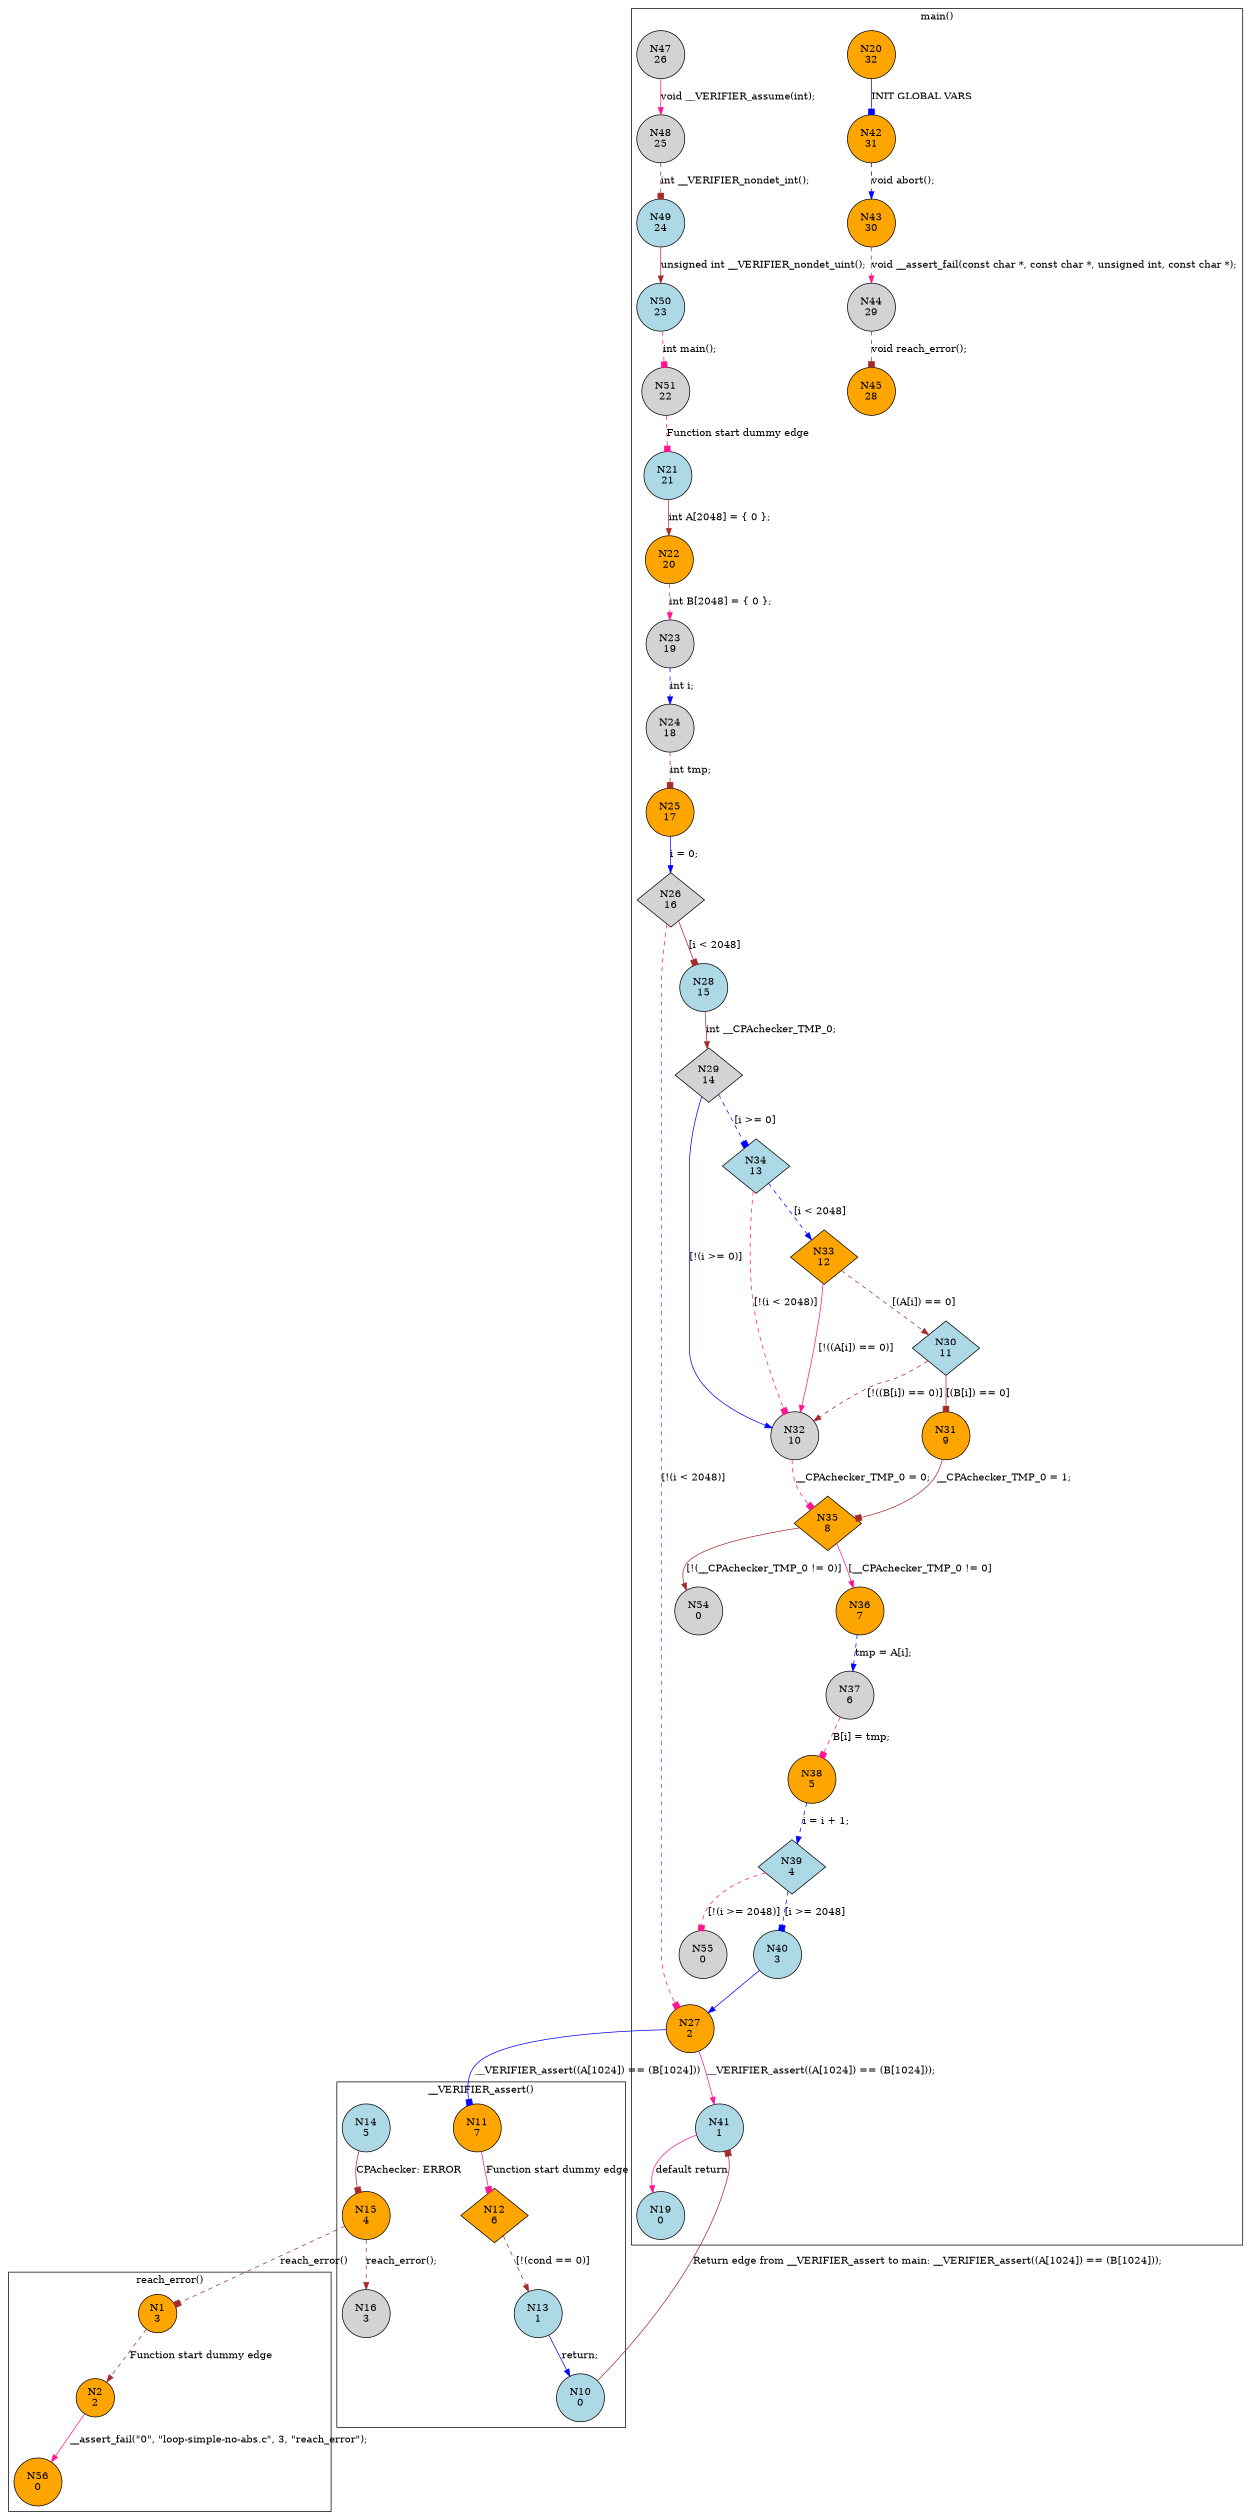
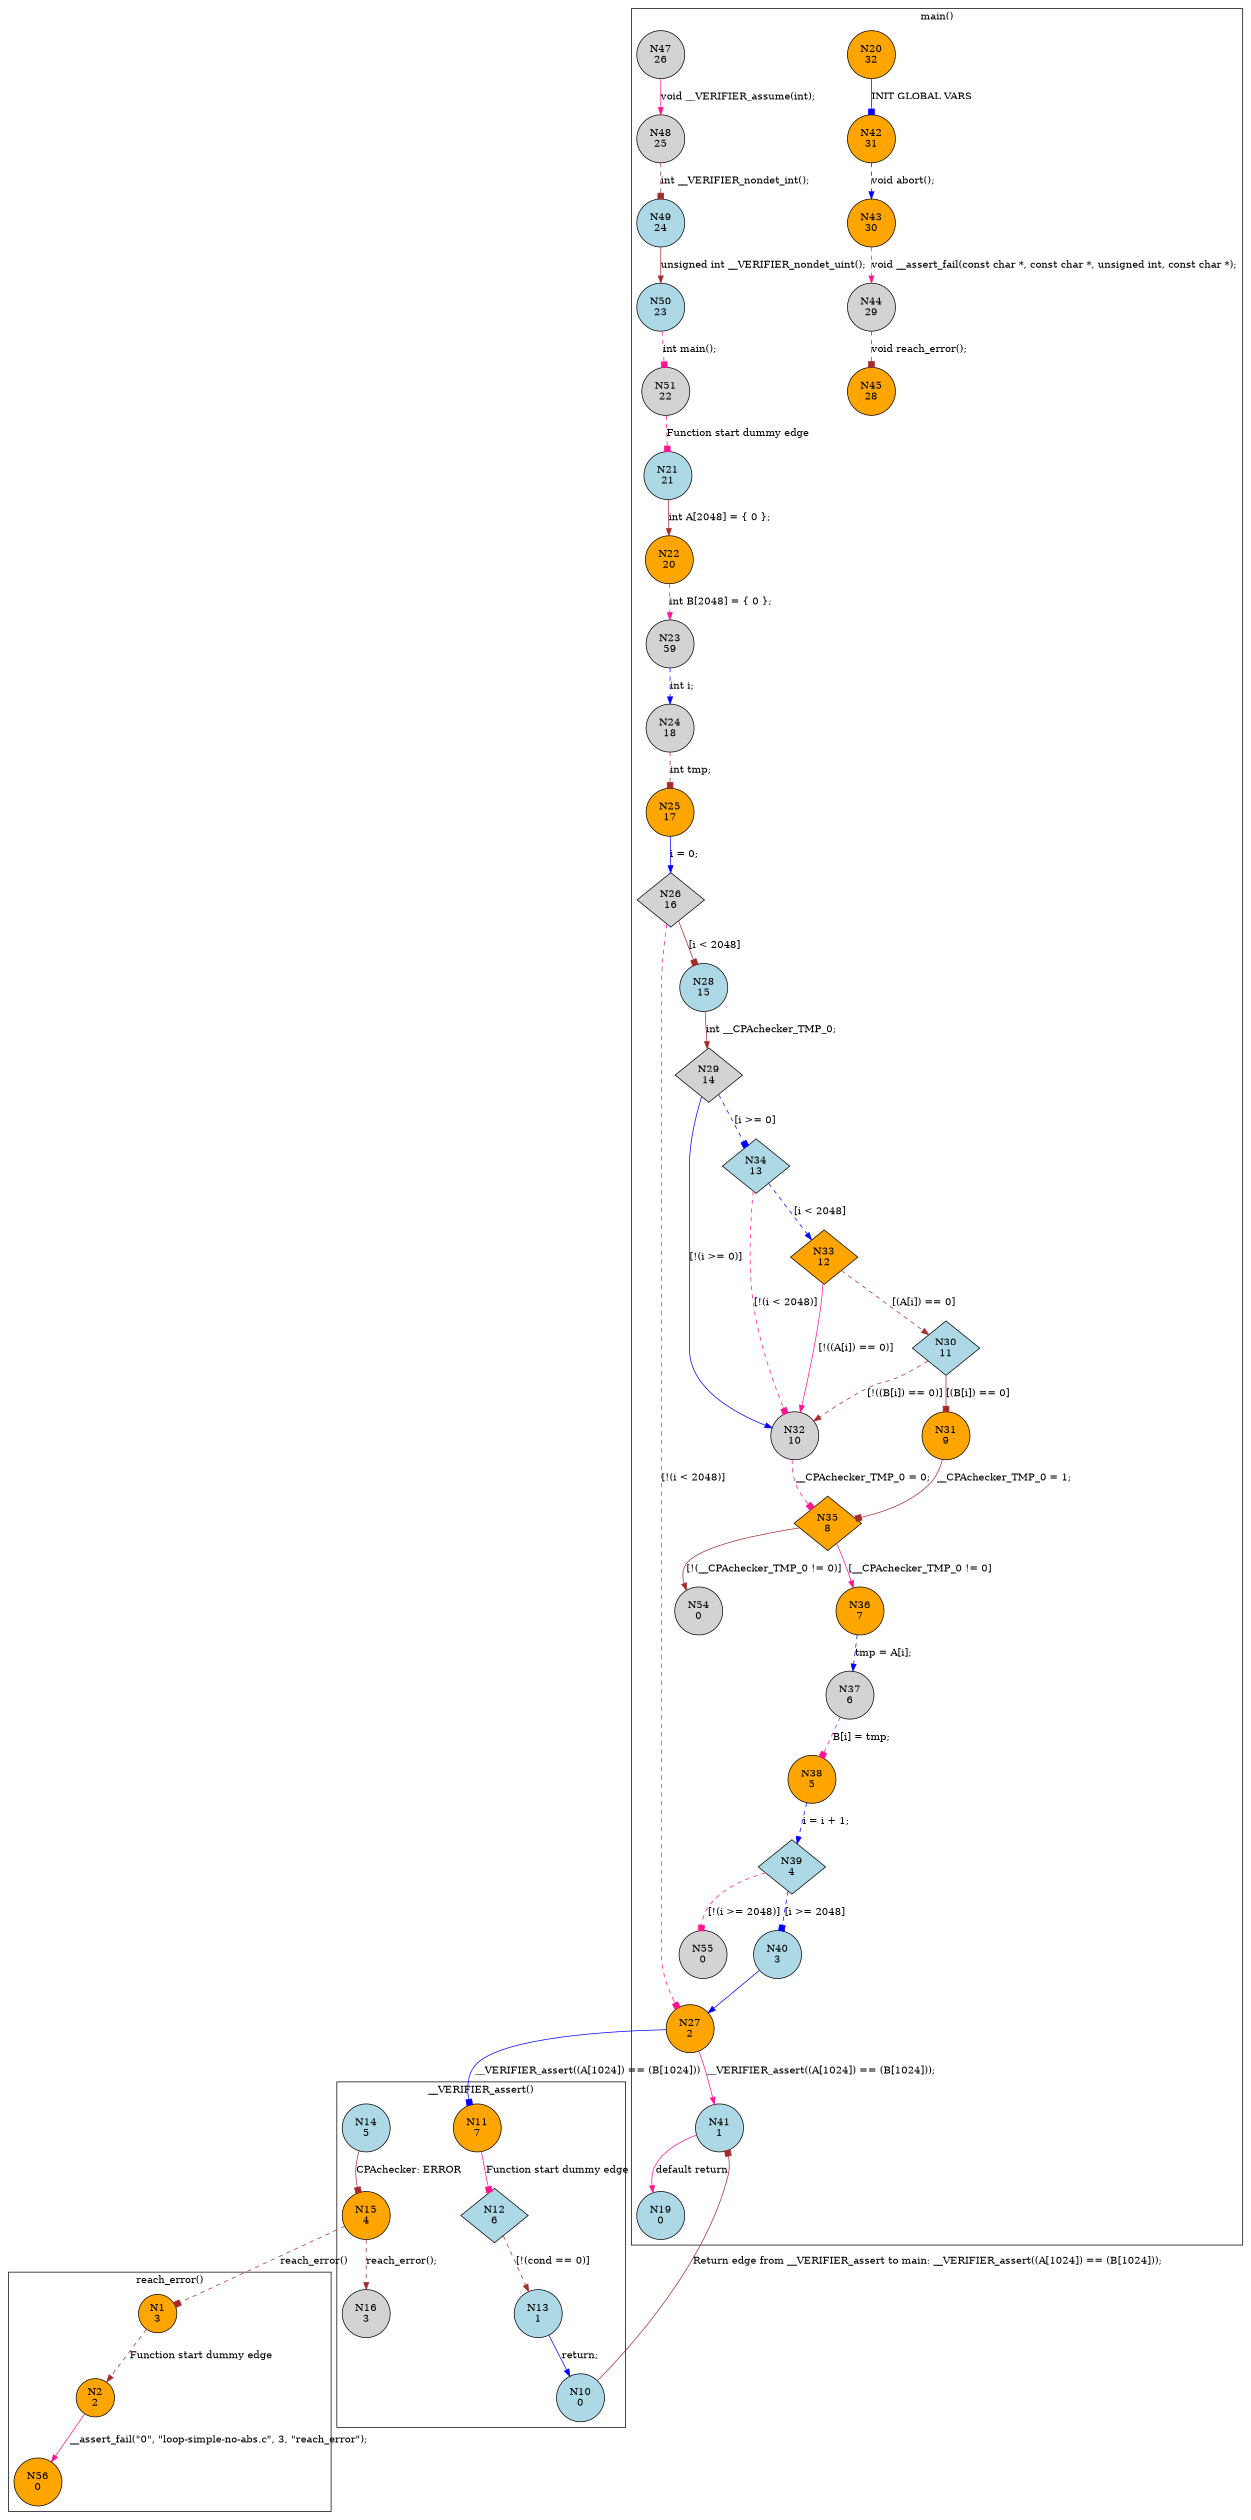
(670, 644) -> (670, 644)
(494, 2216) -> (494, 2216)
